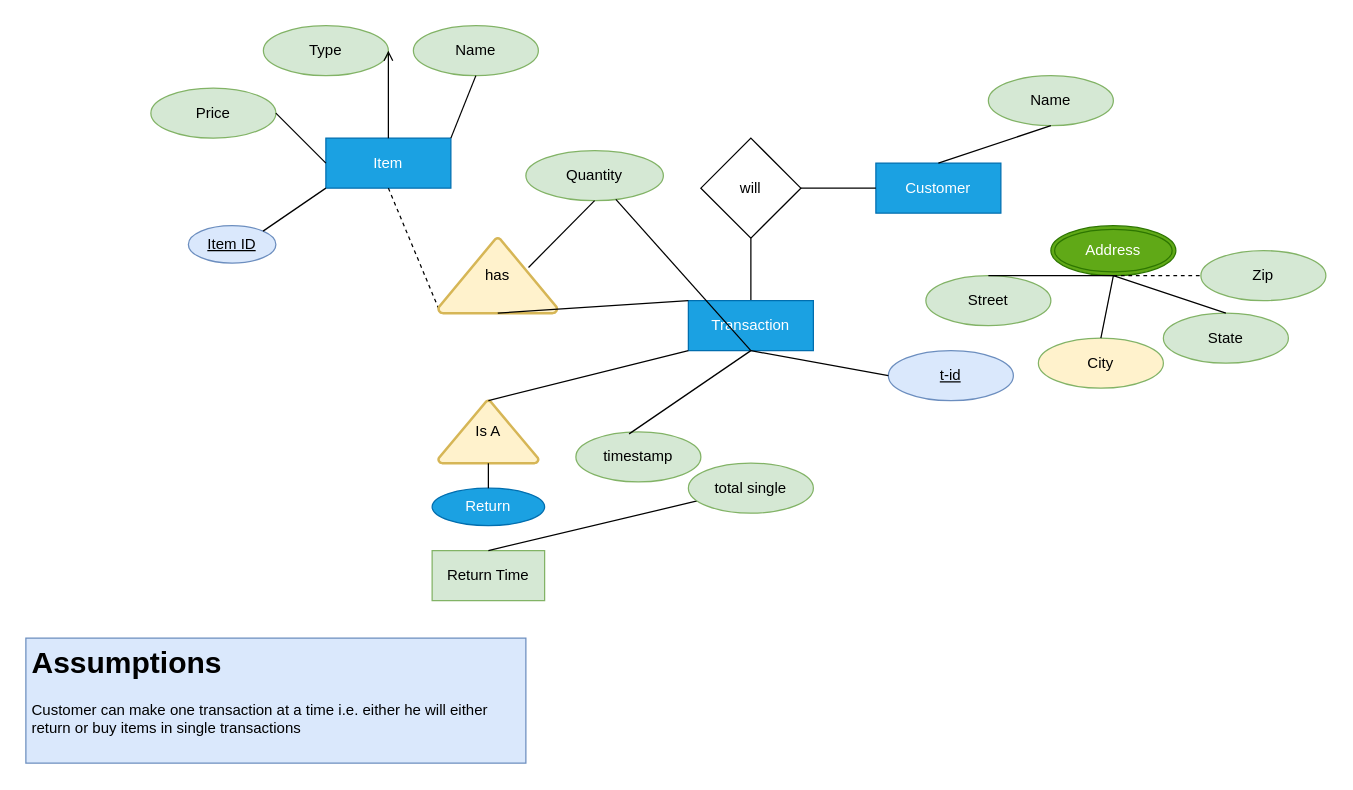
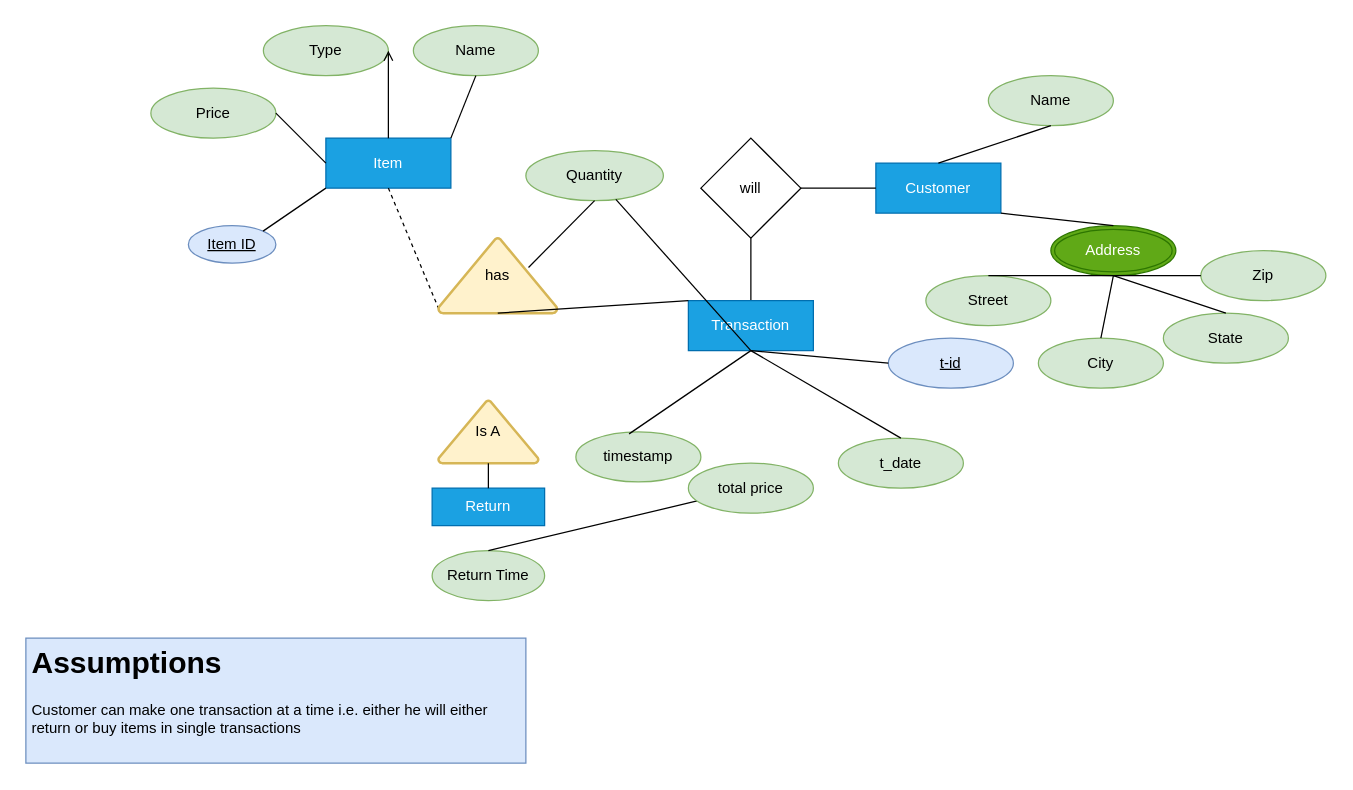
none -> (1055, 219)
(1162, 276) -> (1162, 276)
(1101, 363) -> (1101, 363)
(588, 376) -> none
(951, 376) -> (951, 363)
none -> (827, 395)
none -> (901, 463)
(751, 488) -> (751, 488)
(488, 507) -> (488, 507)
(488, 576) -> (488, 576)
